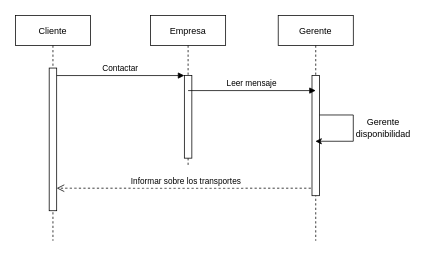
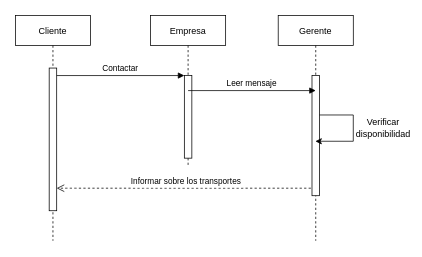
(383, 128) -> (383, 128)
